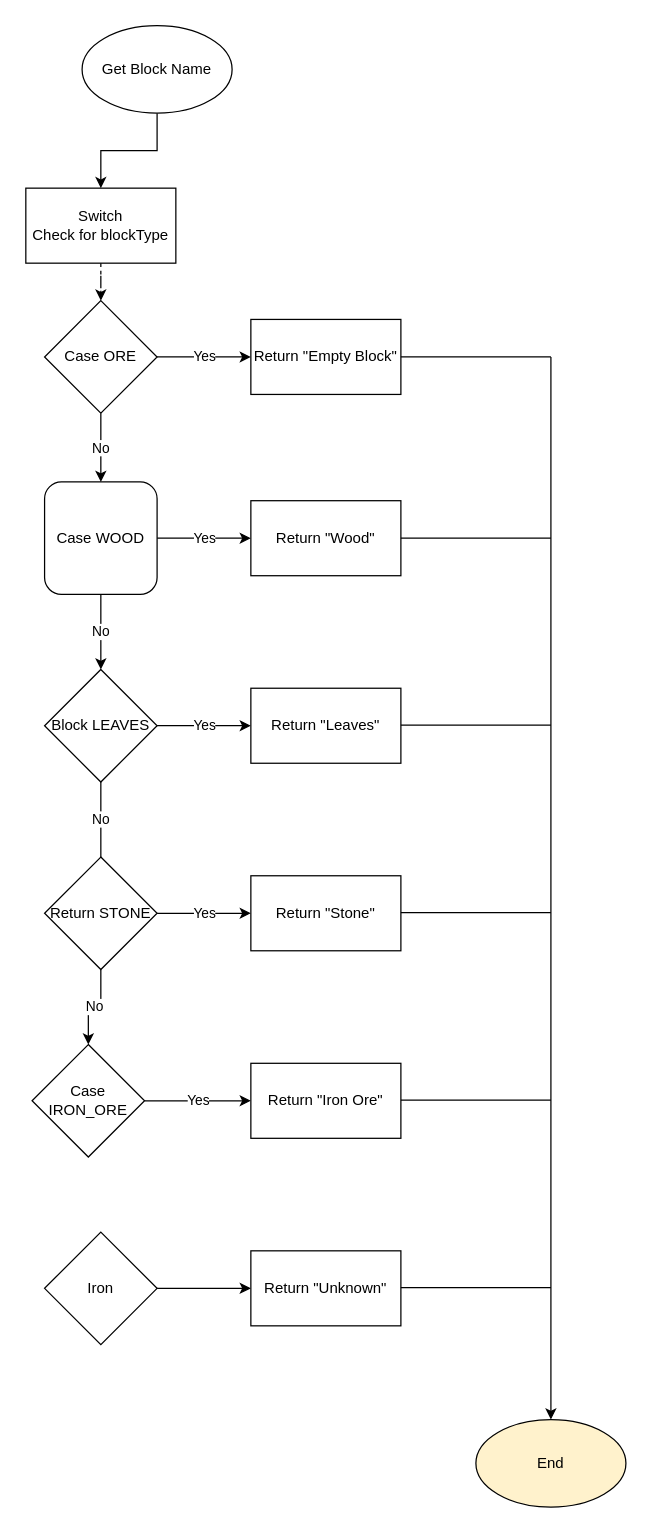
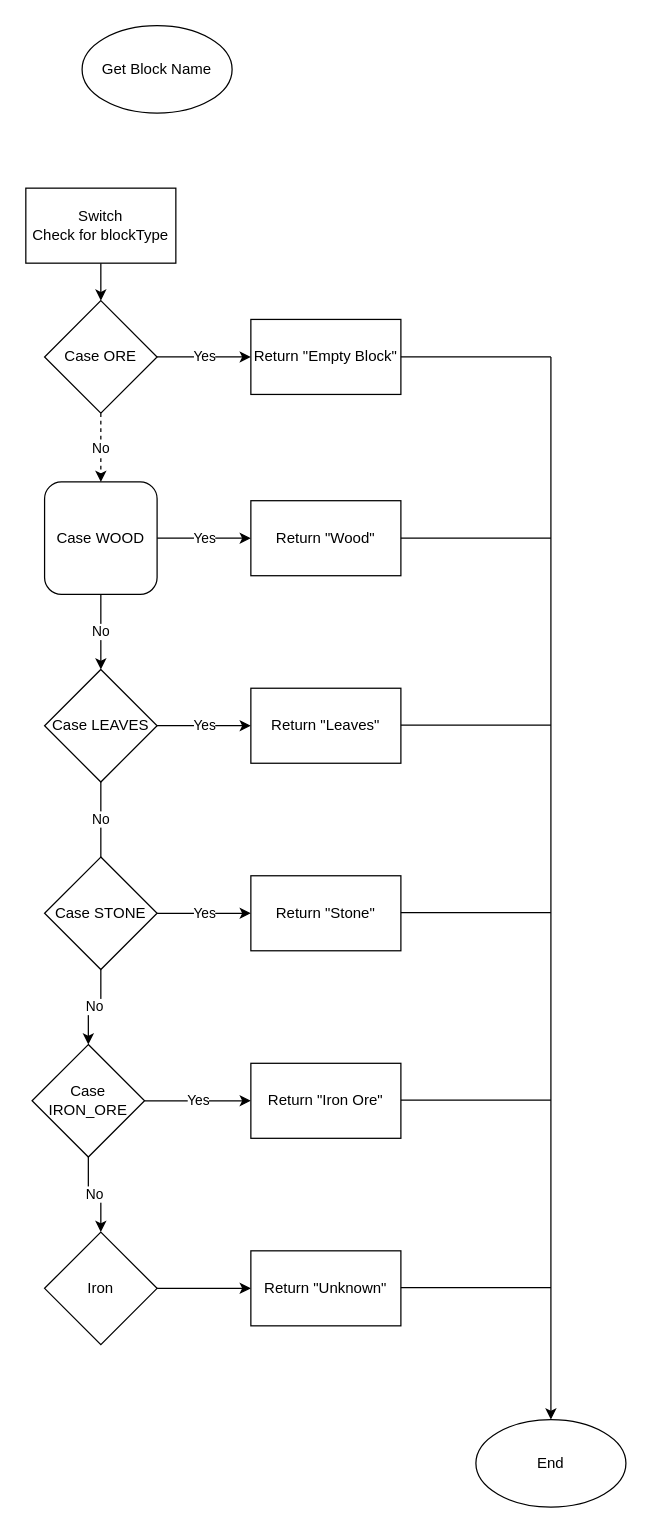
(133, 151) -> none
(101, 271) -> (101, 271)
(101, 426) -> (101, 426)
(101, 726) -> (101, 726)
(101, 913) -> (101, 913)
none -> (90, 1194)
(551, 1463) -> (551, 1463)
